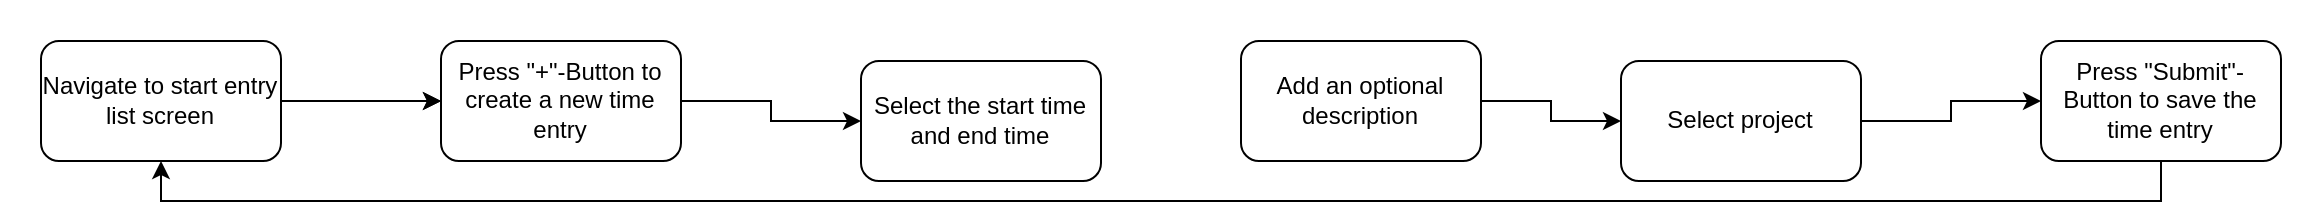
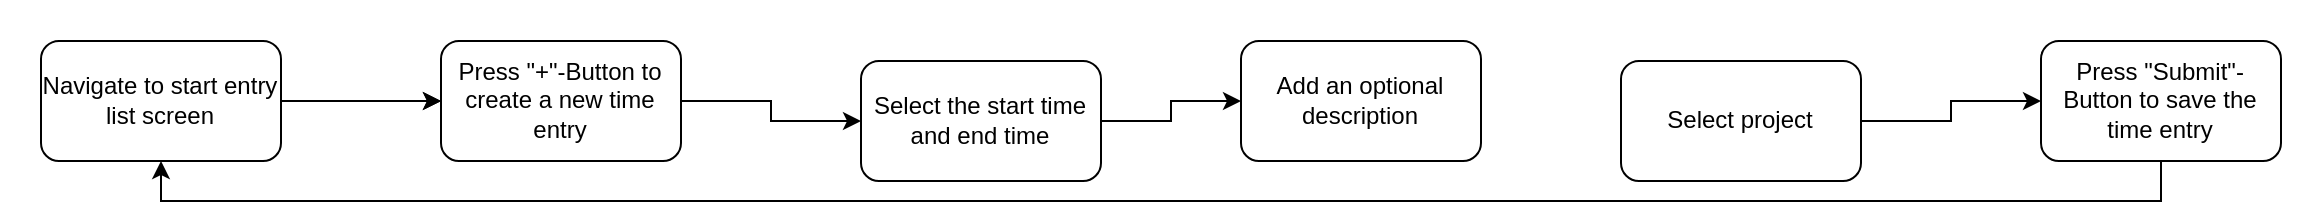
(1551, 104) -> none
none -> (1171, 118)
